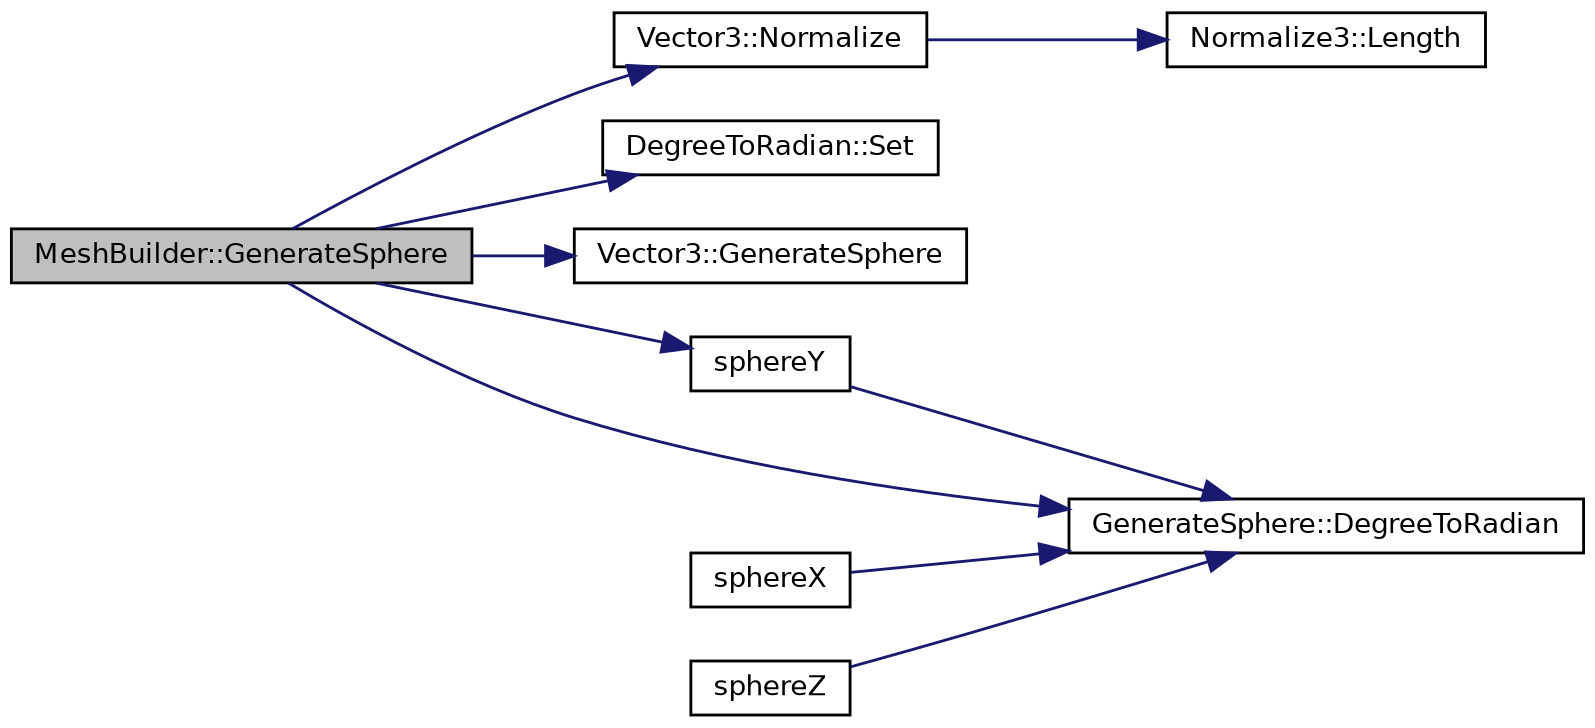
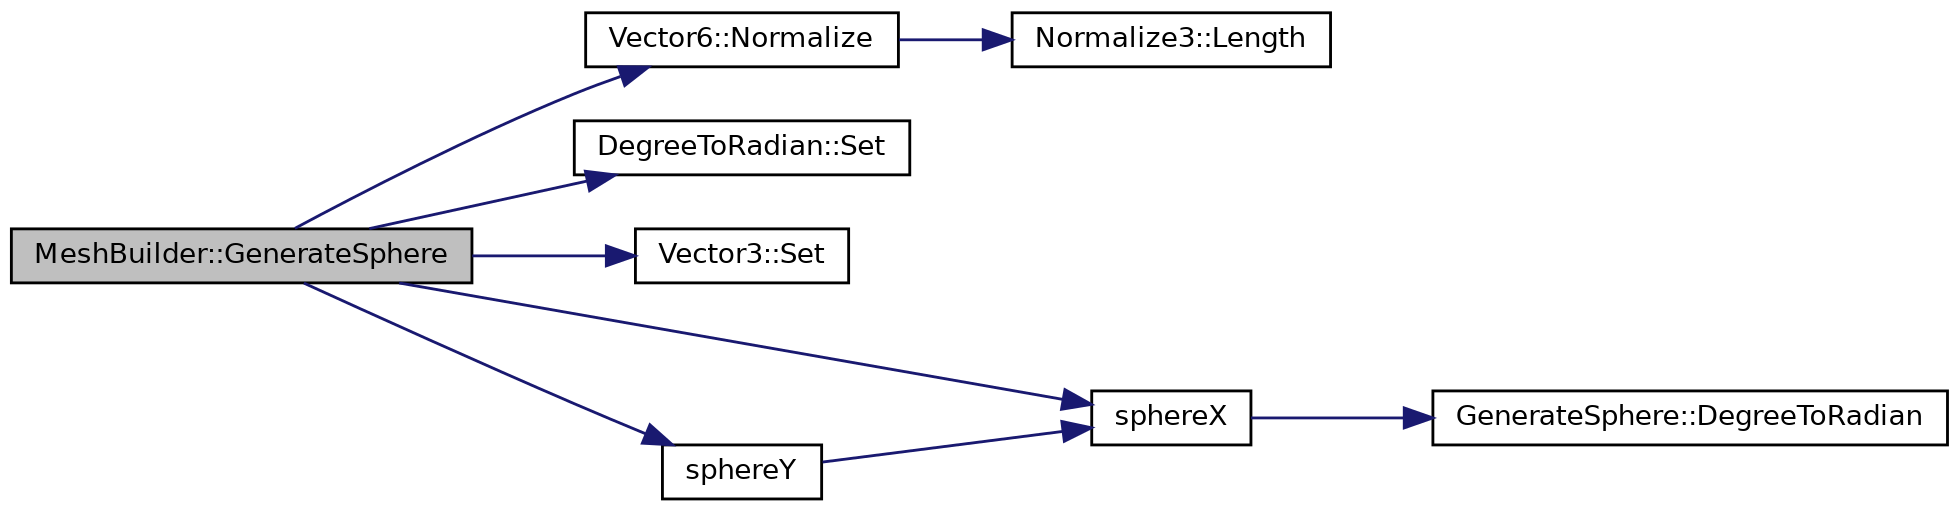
(770, 40) -> (742, 40)
(770, 256) -> (742, 256)
(650, 439) -> (731, 341)
(1027, 439) -> (943, 447)
(770, 688) -> none
